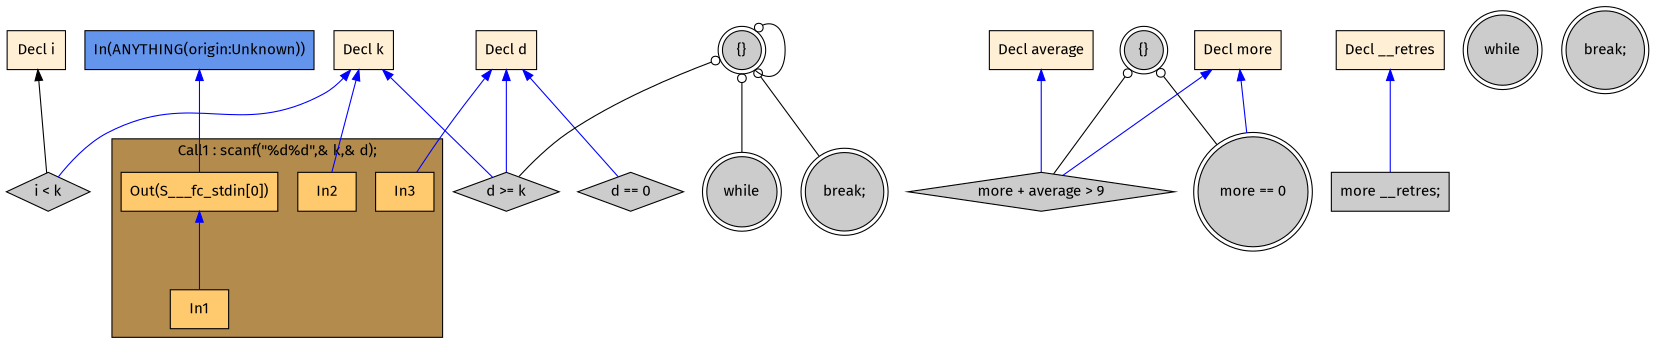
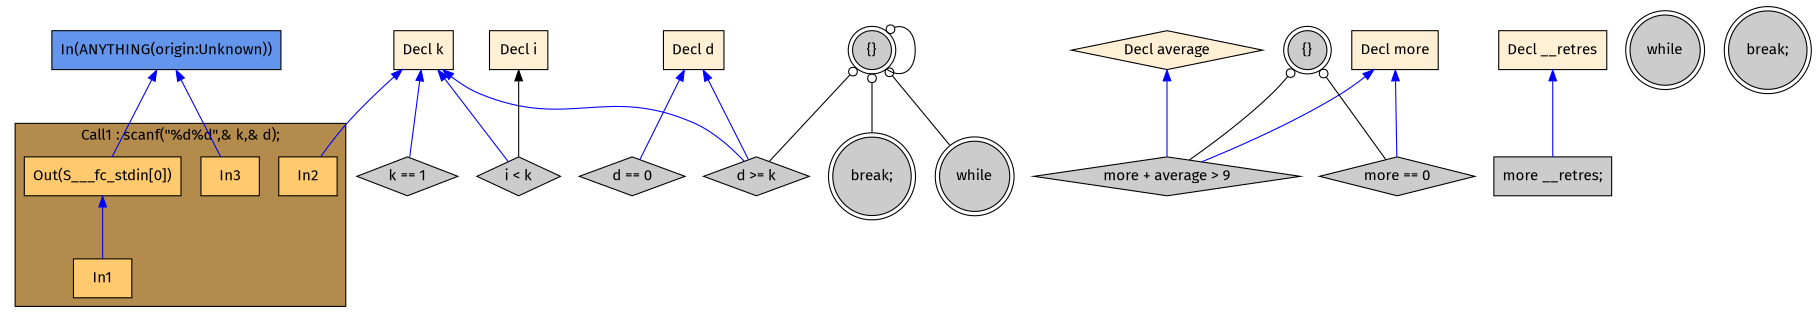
(1041, 50) -> (1167, 50)
(450, 124) -> (200, 116)
none -> (407, 176)
(1253, 192) -> (1397, 176)
